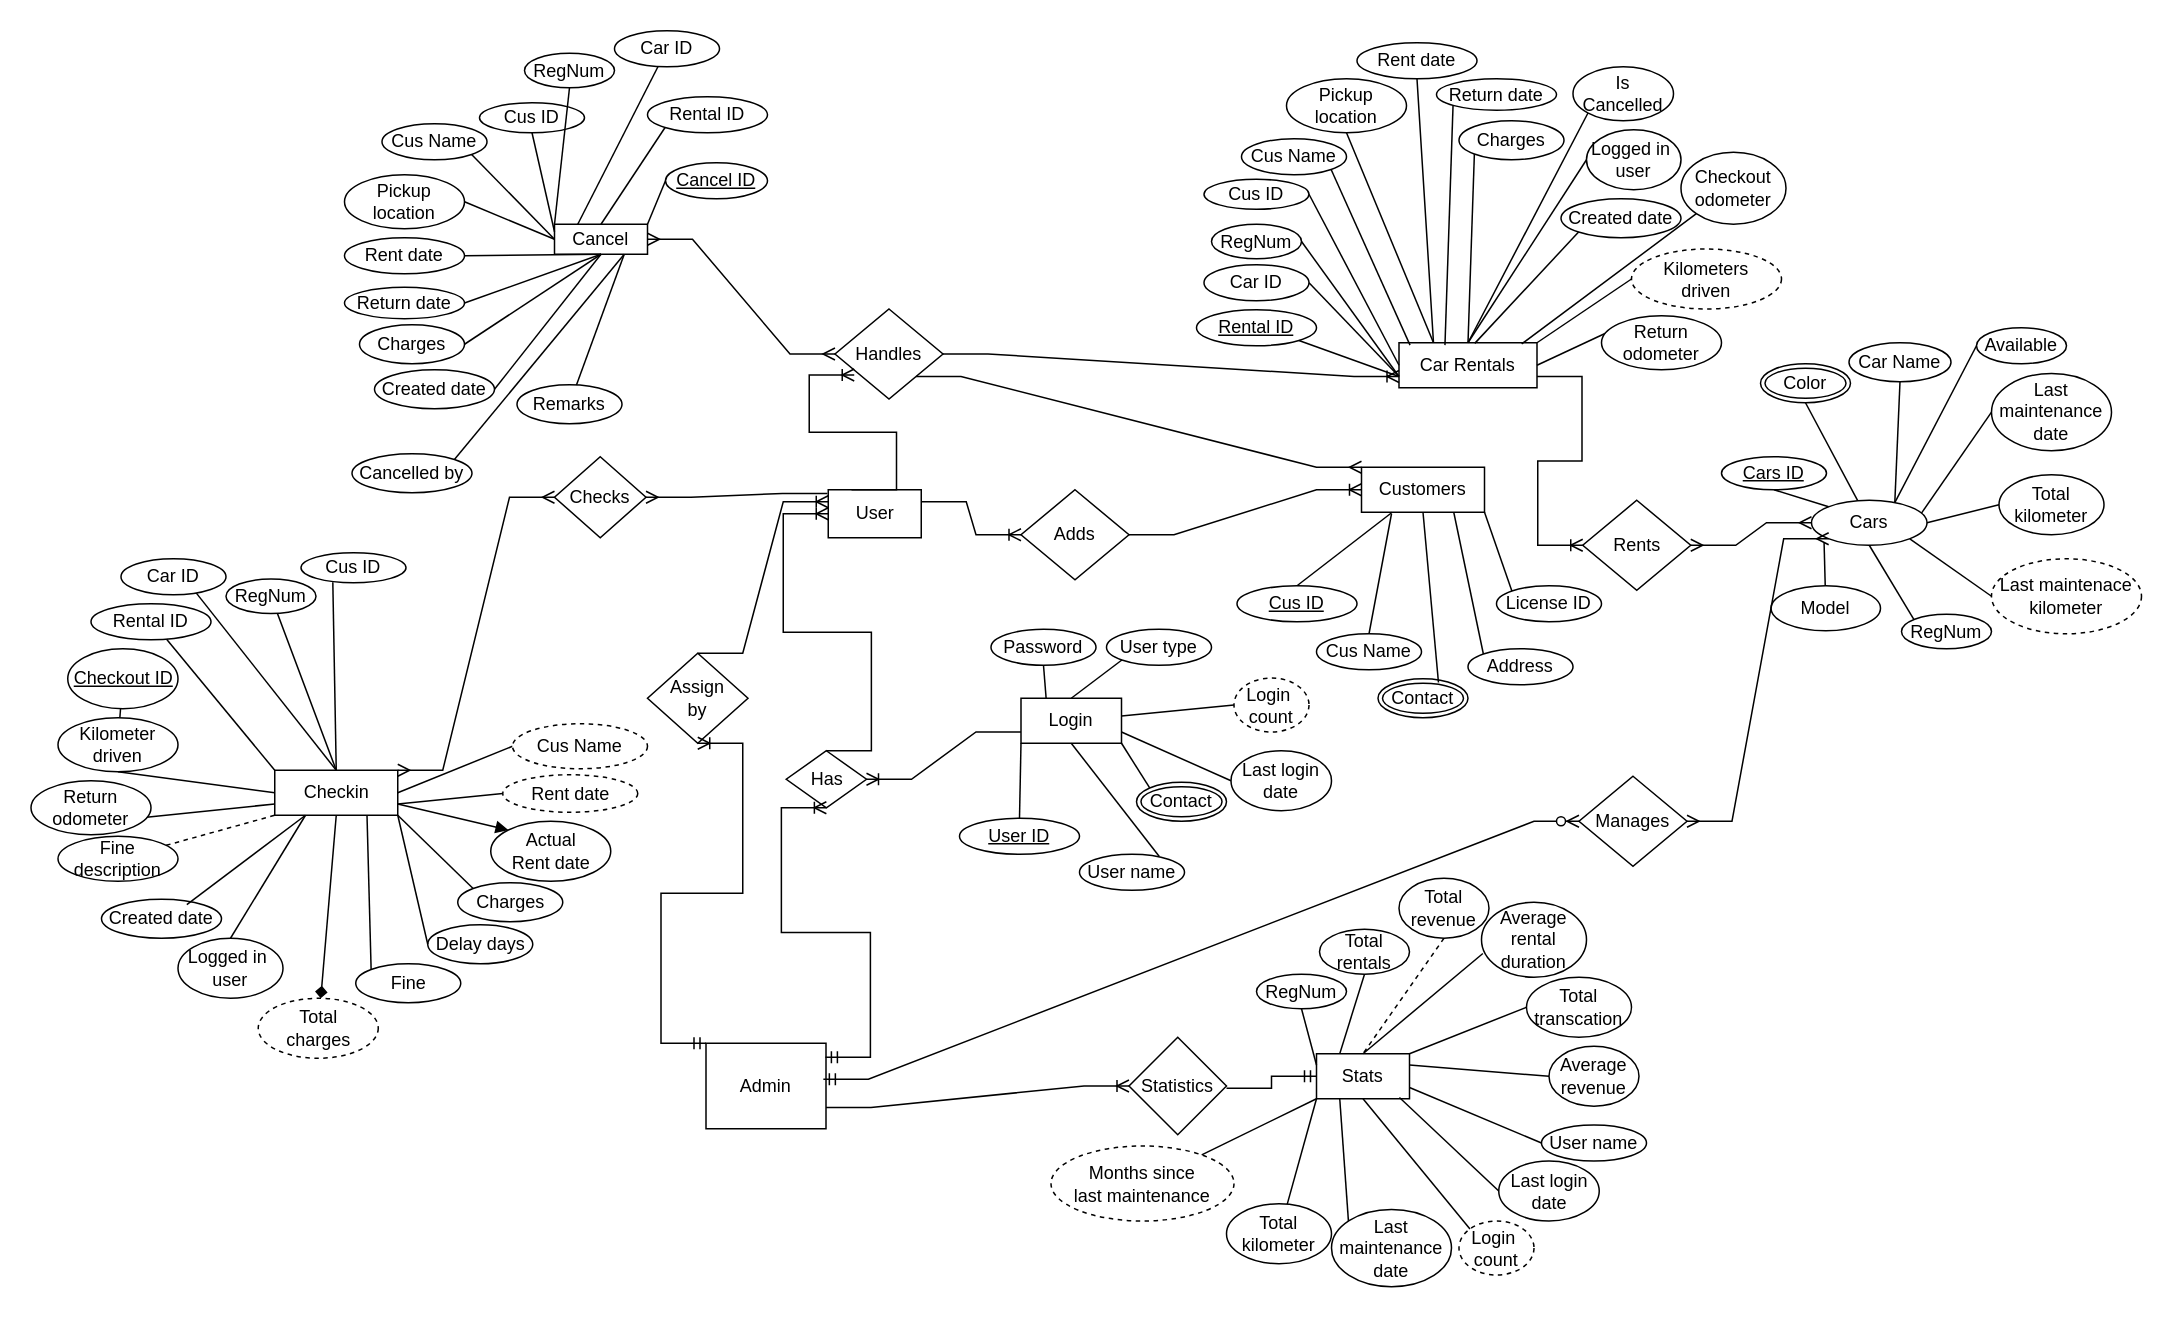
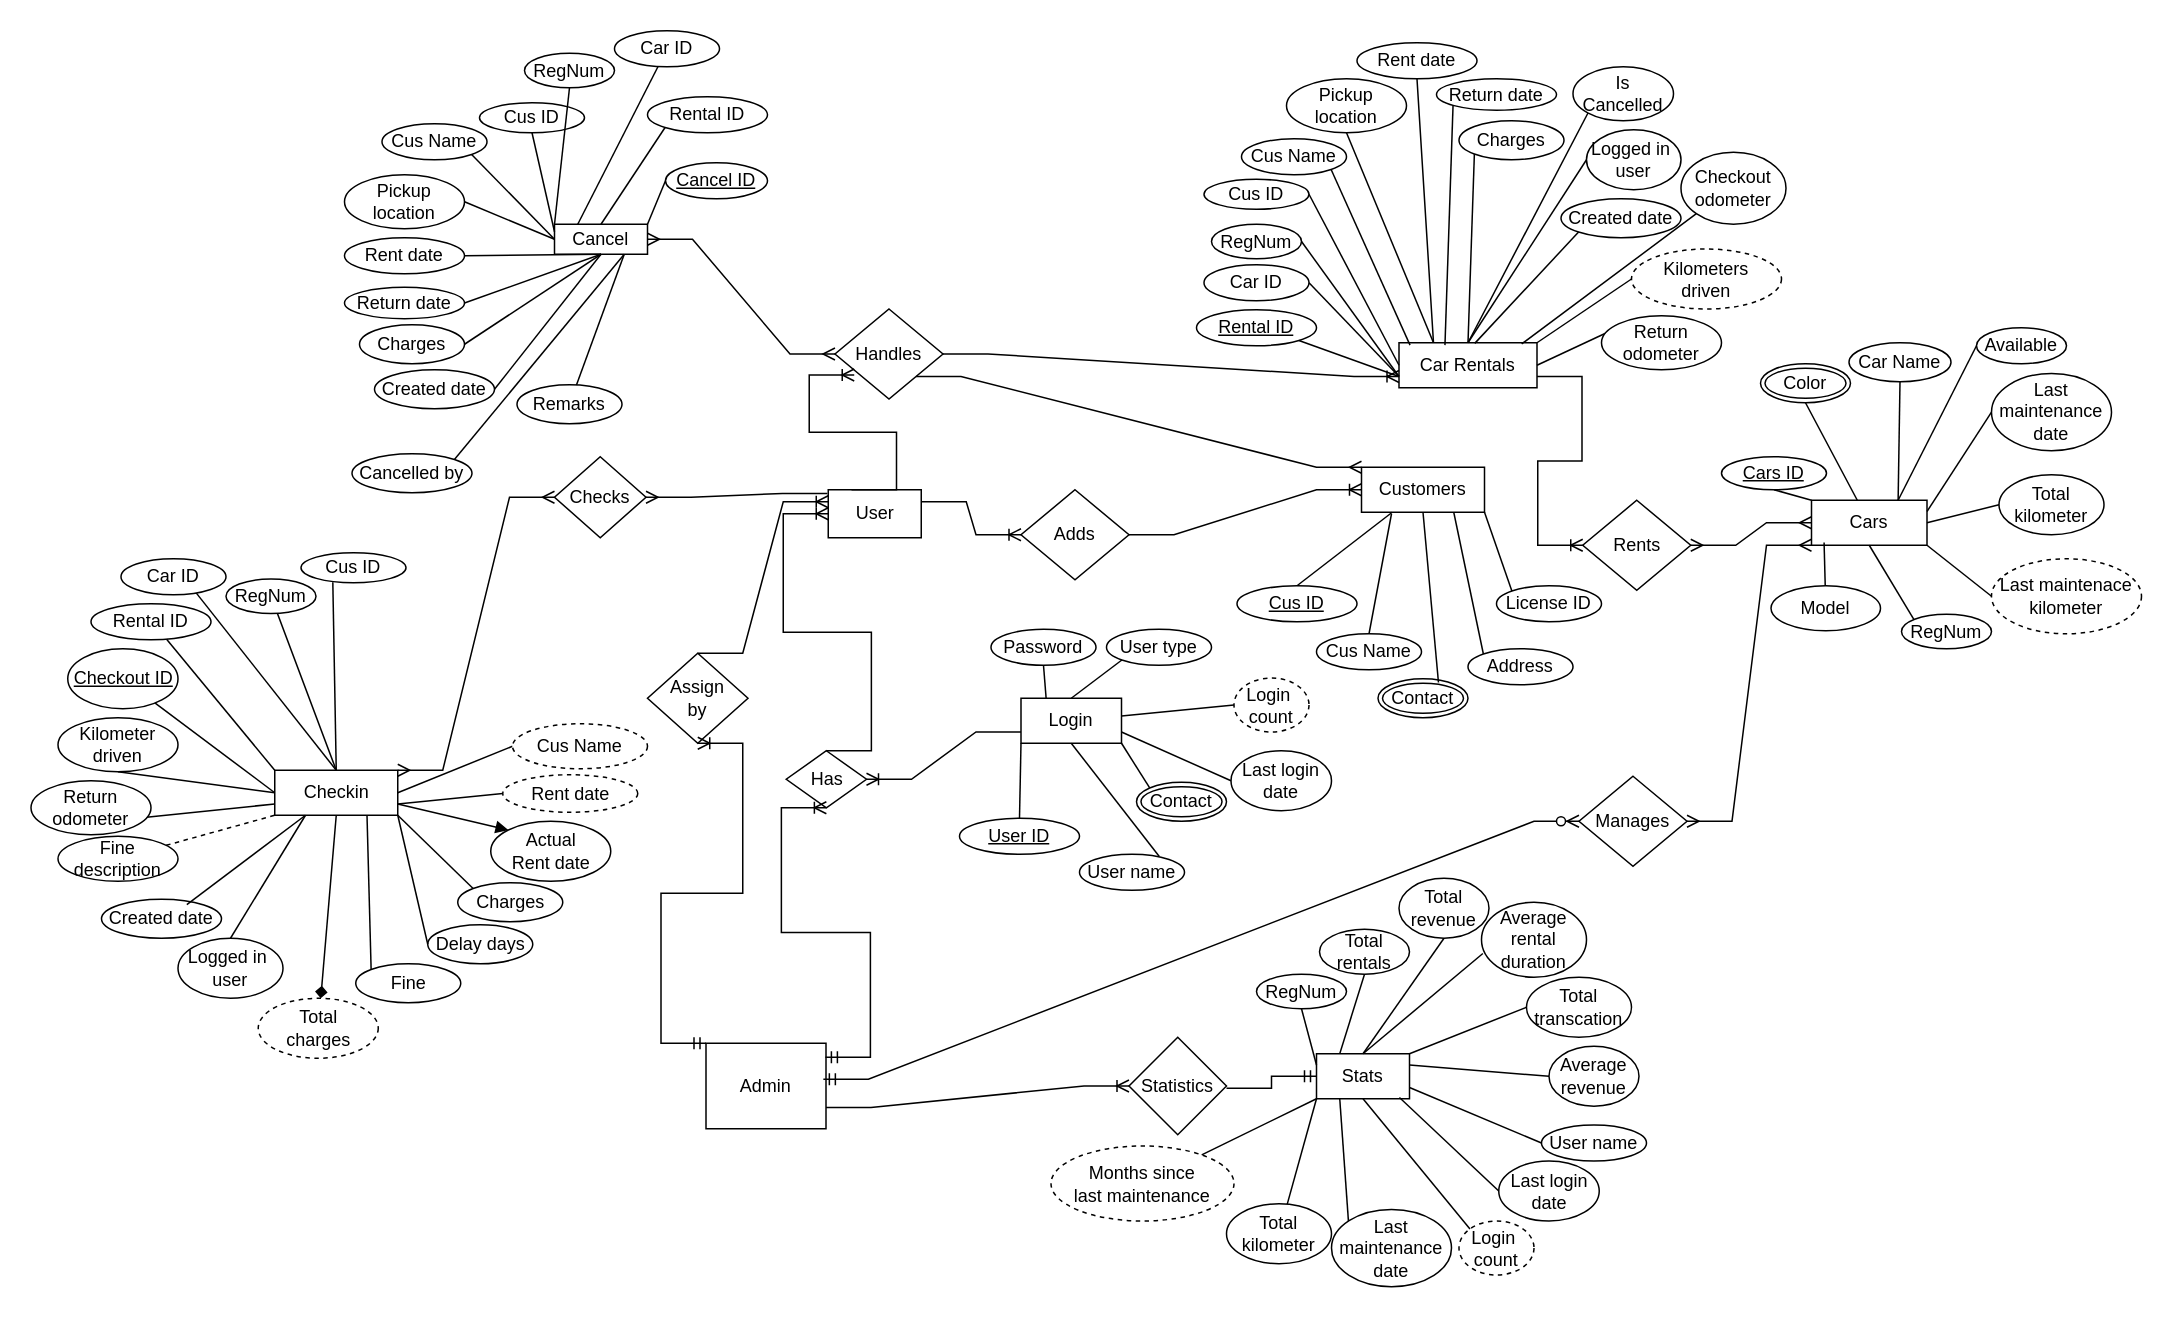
(1869, 523) -> (1869, 523)
(120, 713) -> (213, 746)
(1406, 991) -> (1406, 991)
